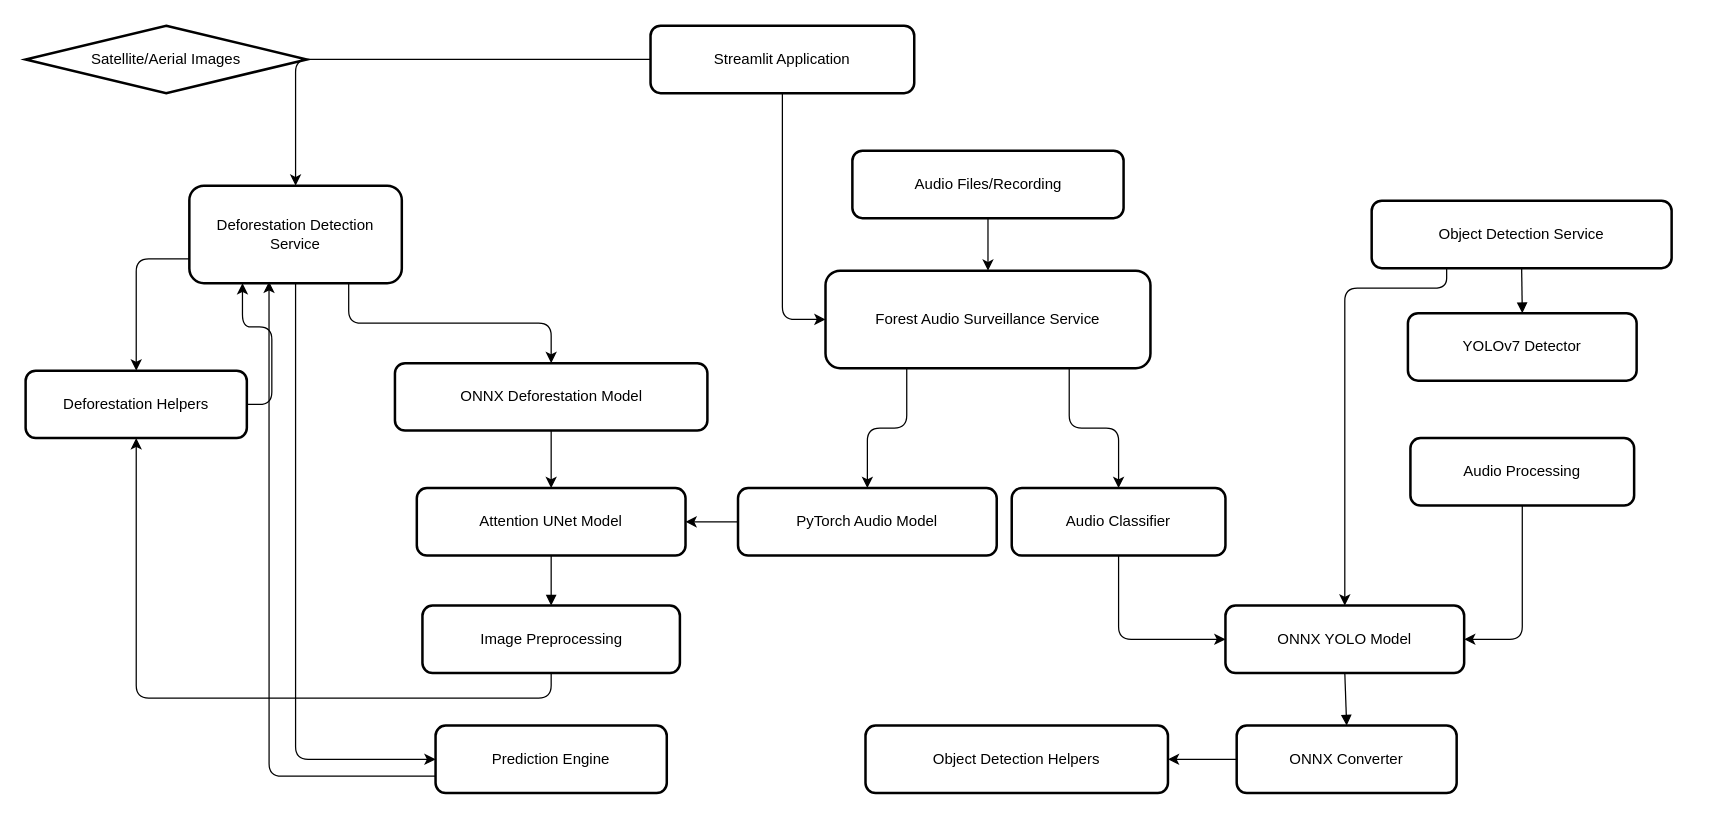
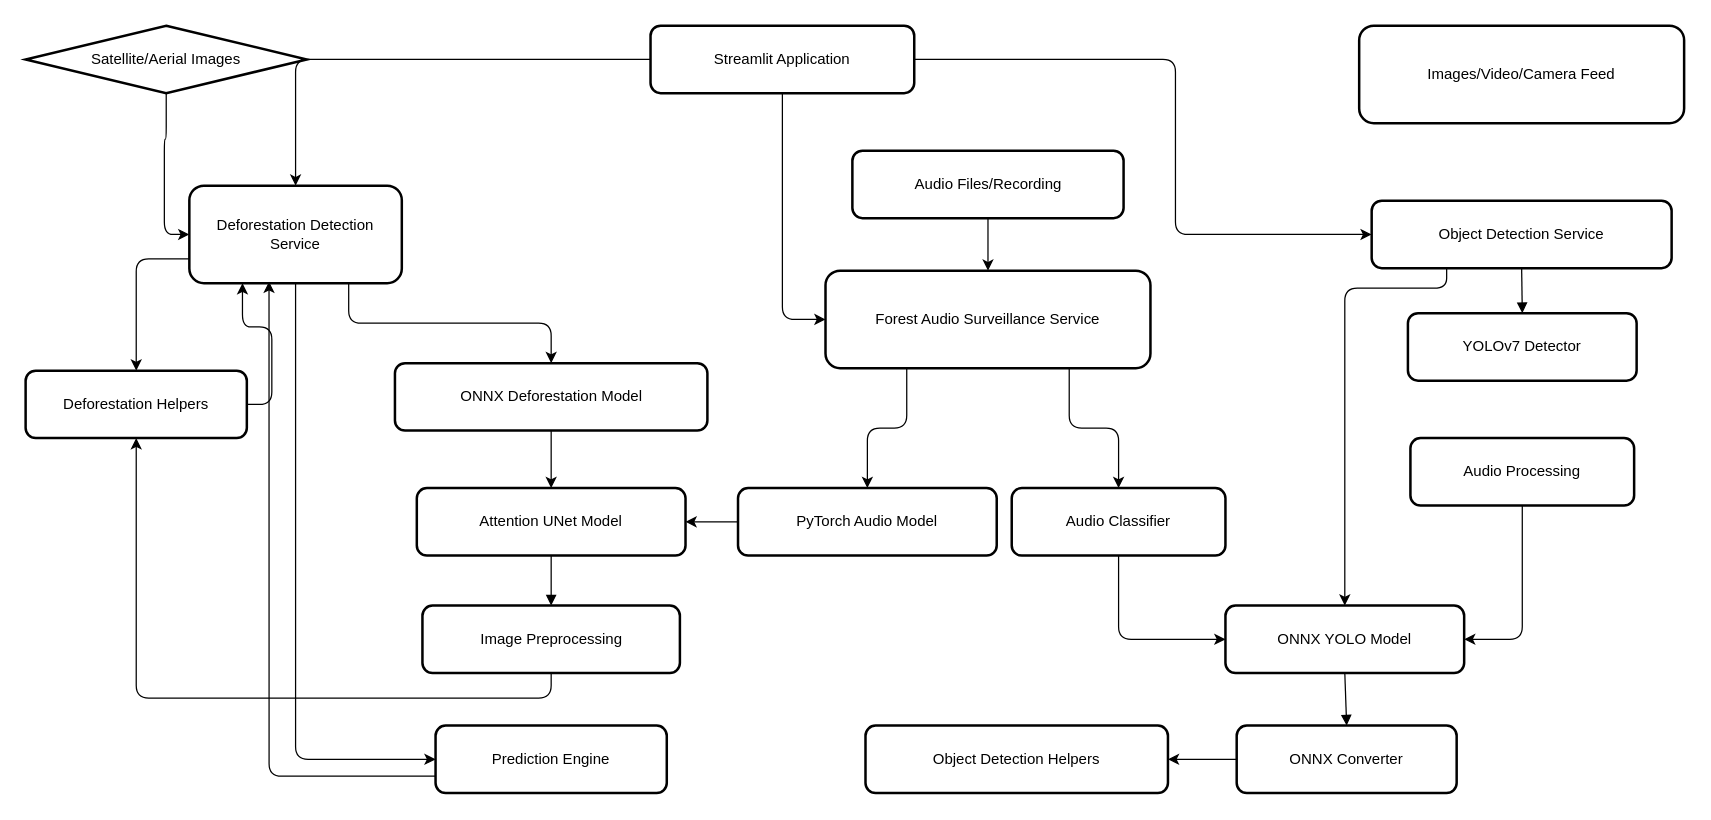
none -> (1522, 74)
none -> (1176, 110)
none -> (164, 168)
